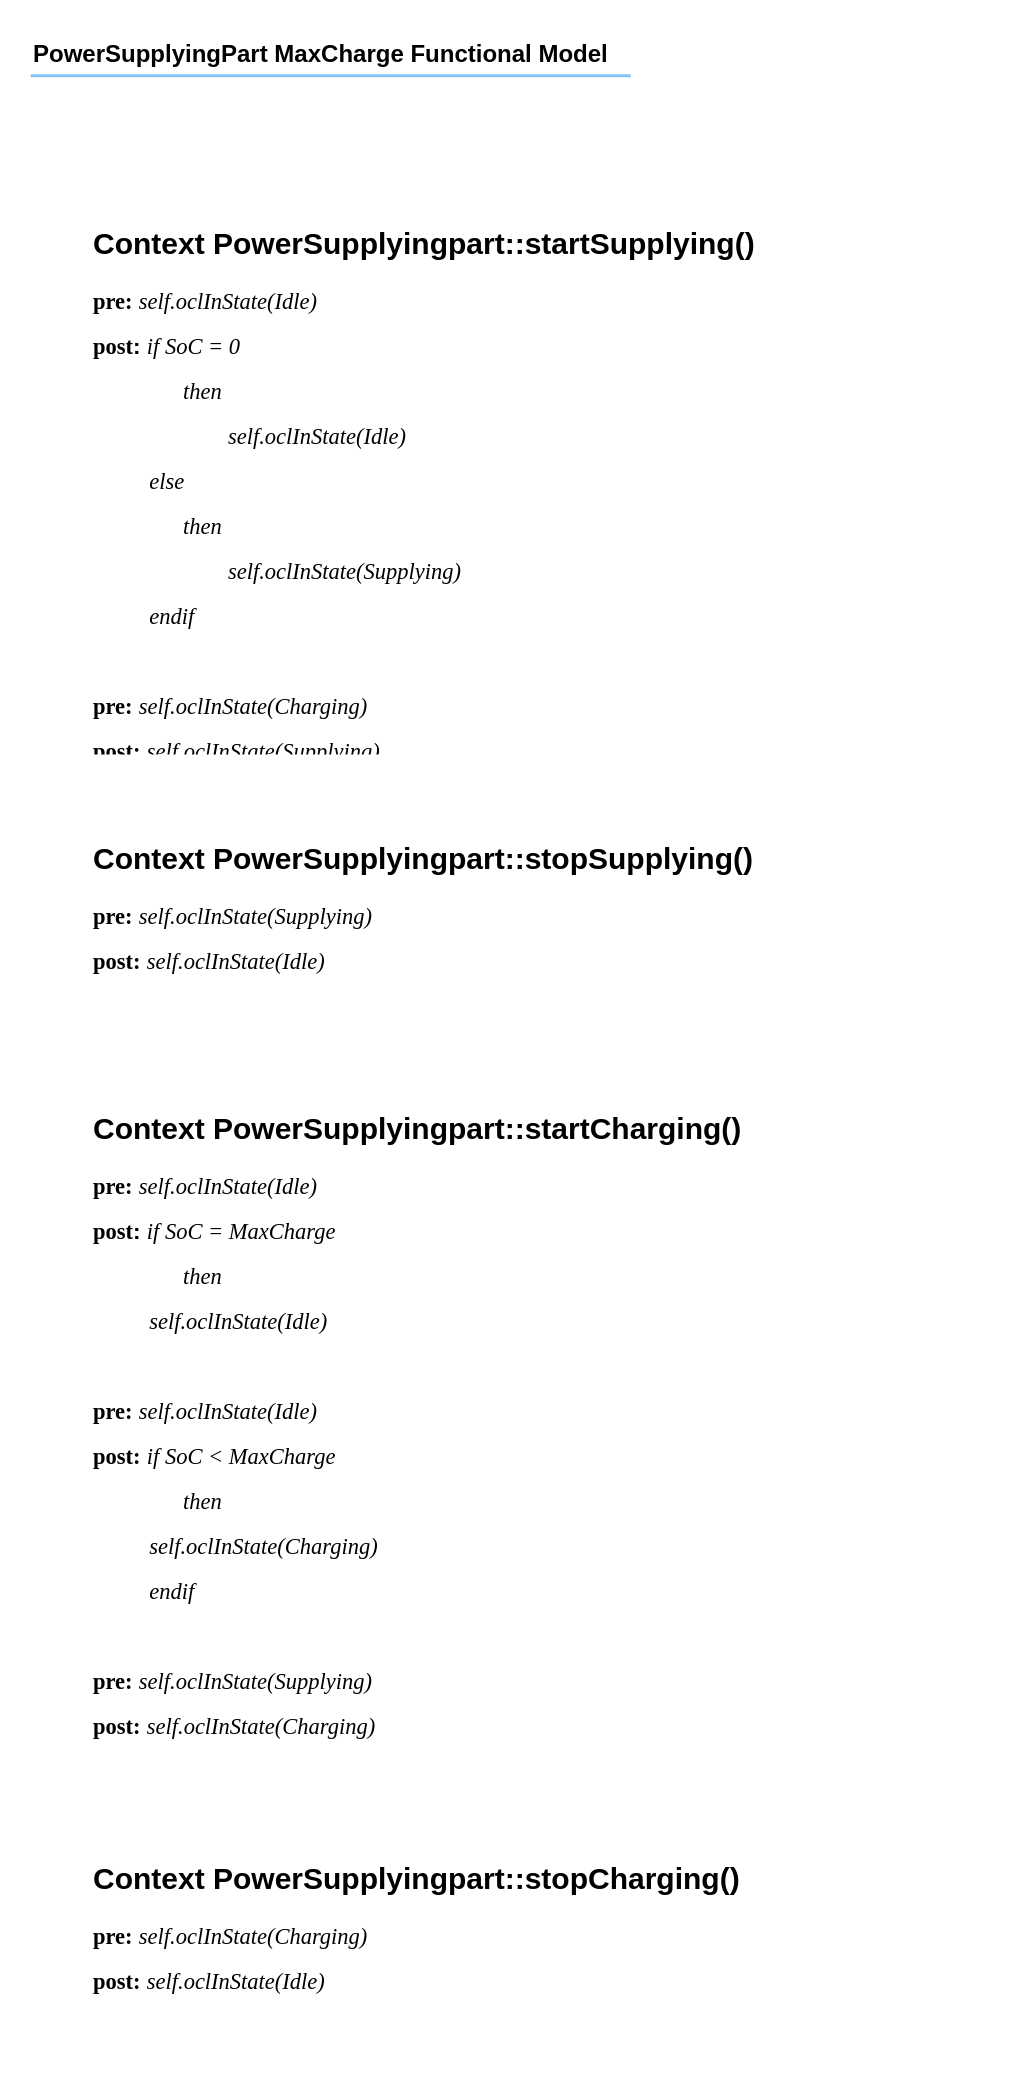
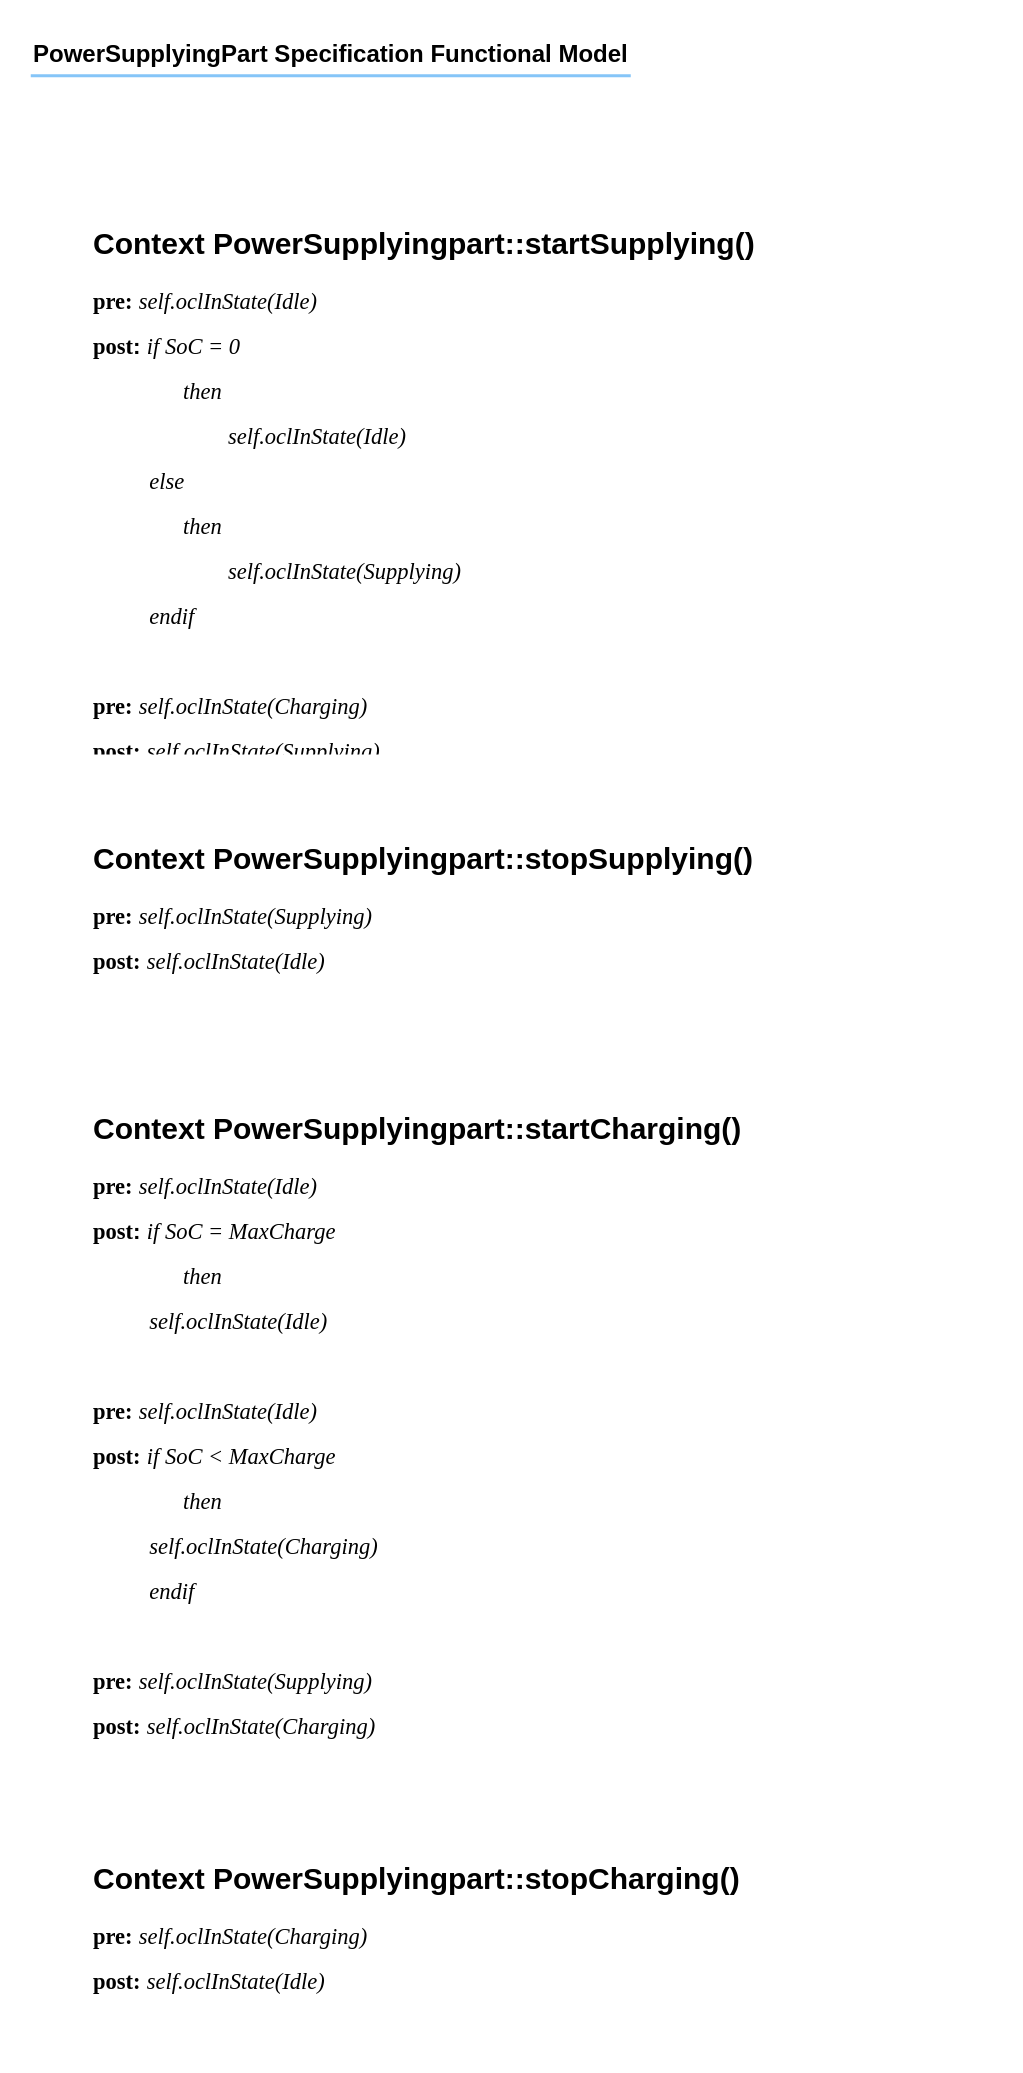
(311, 53) -> (329, 53)
